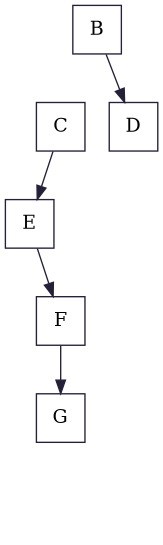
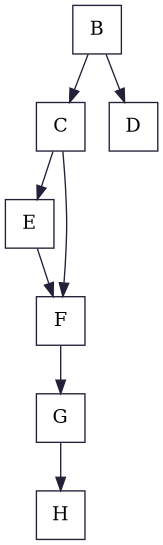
none -> (81, 72)
none -> (67, 217)
none -> (61, 515)
